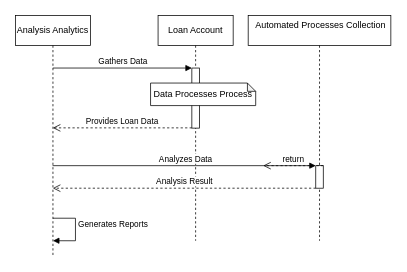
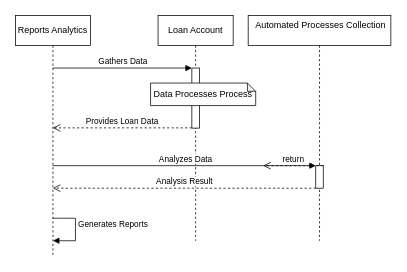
(53, 30) -> (53, 30)
